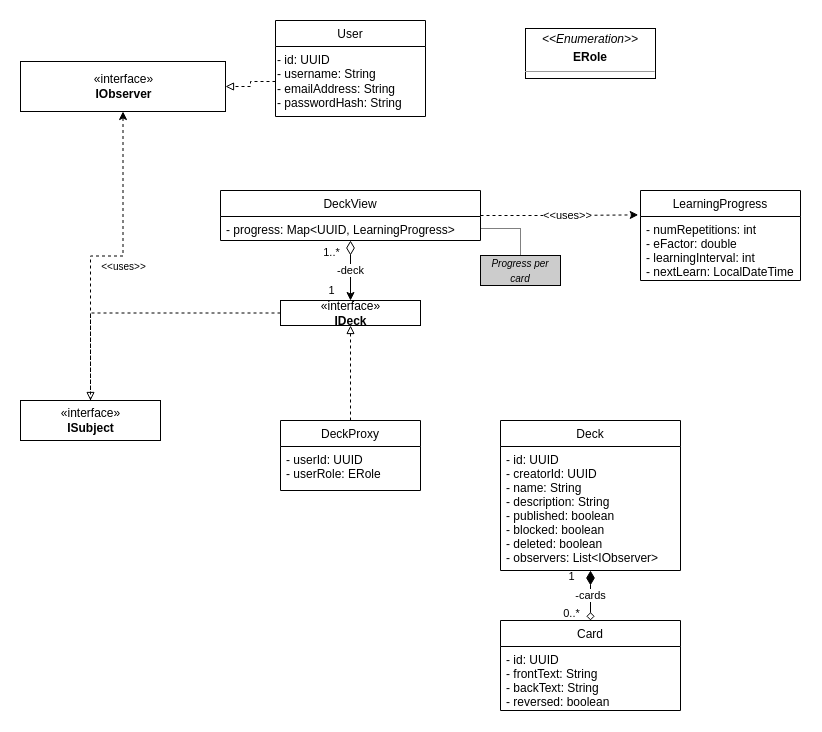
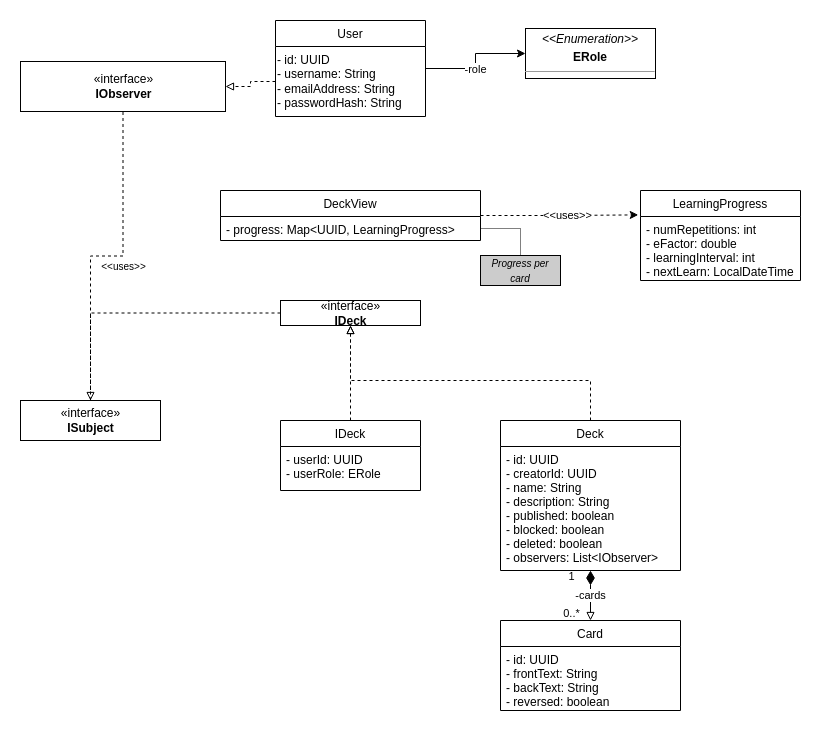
none -> (476, 65)
(123, 120) -> (123, 117)
(351, 274) -> none
none -> (491, 381)
(350, 434) -> (350, 434)
(591, 611) -> (591, 611)
